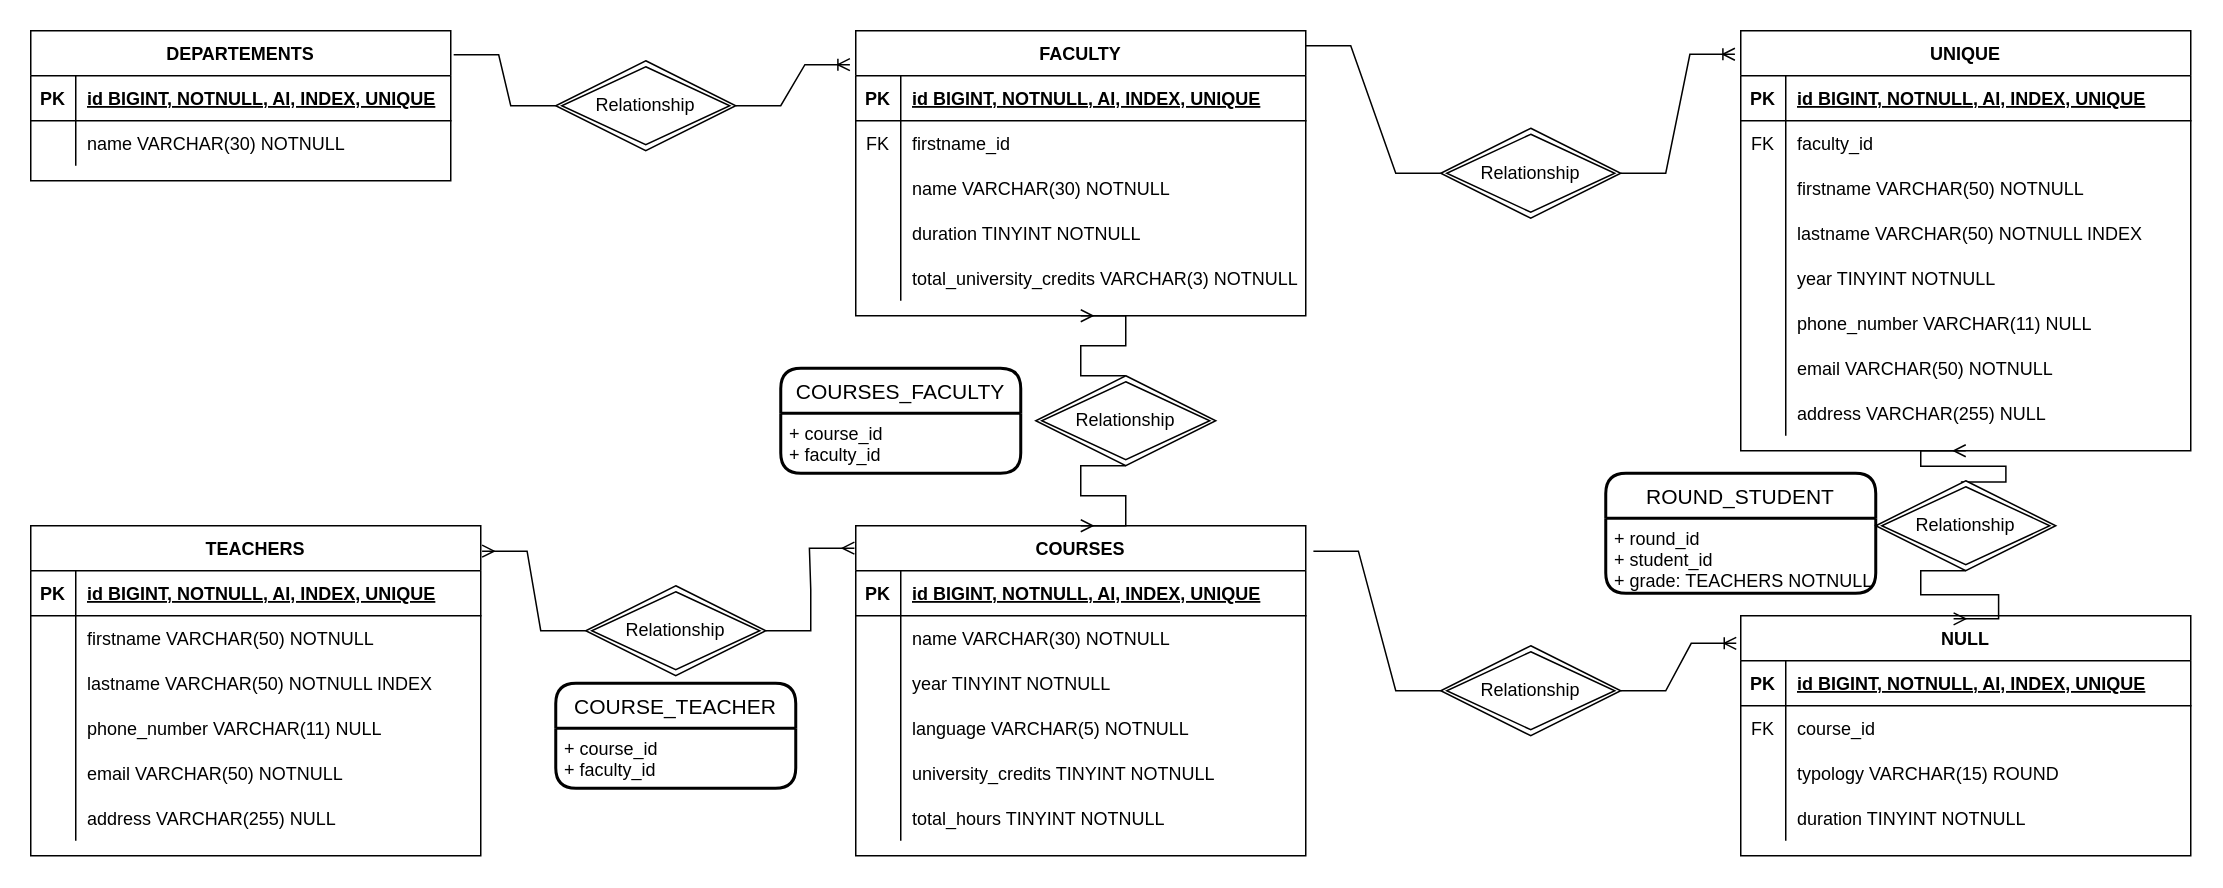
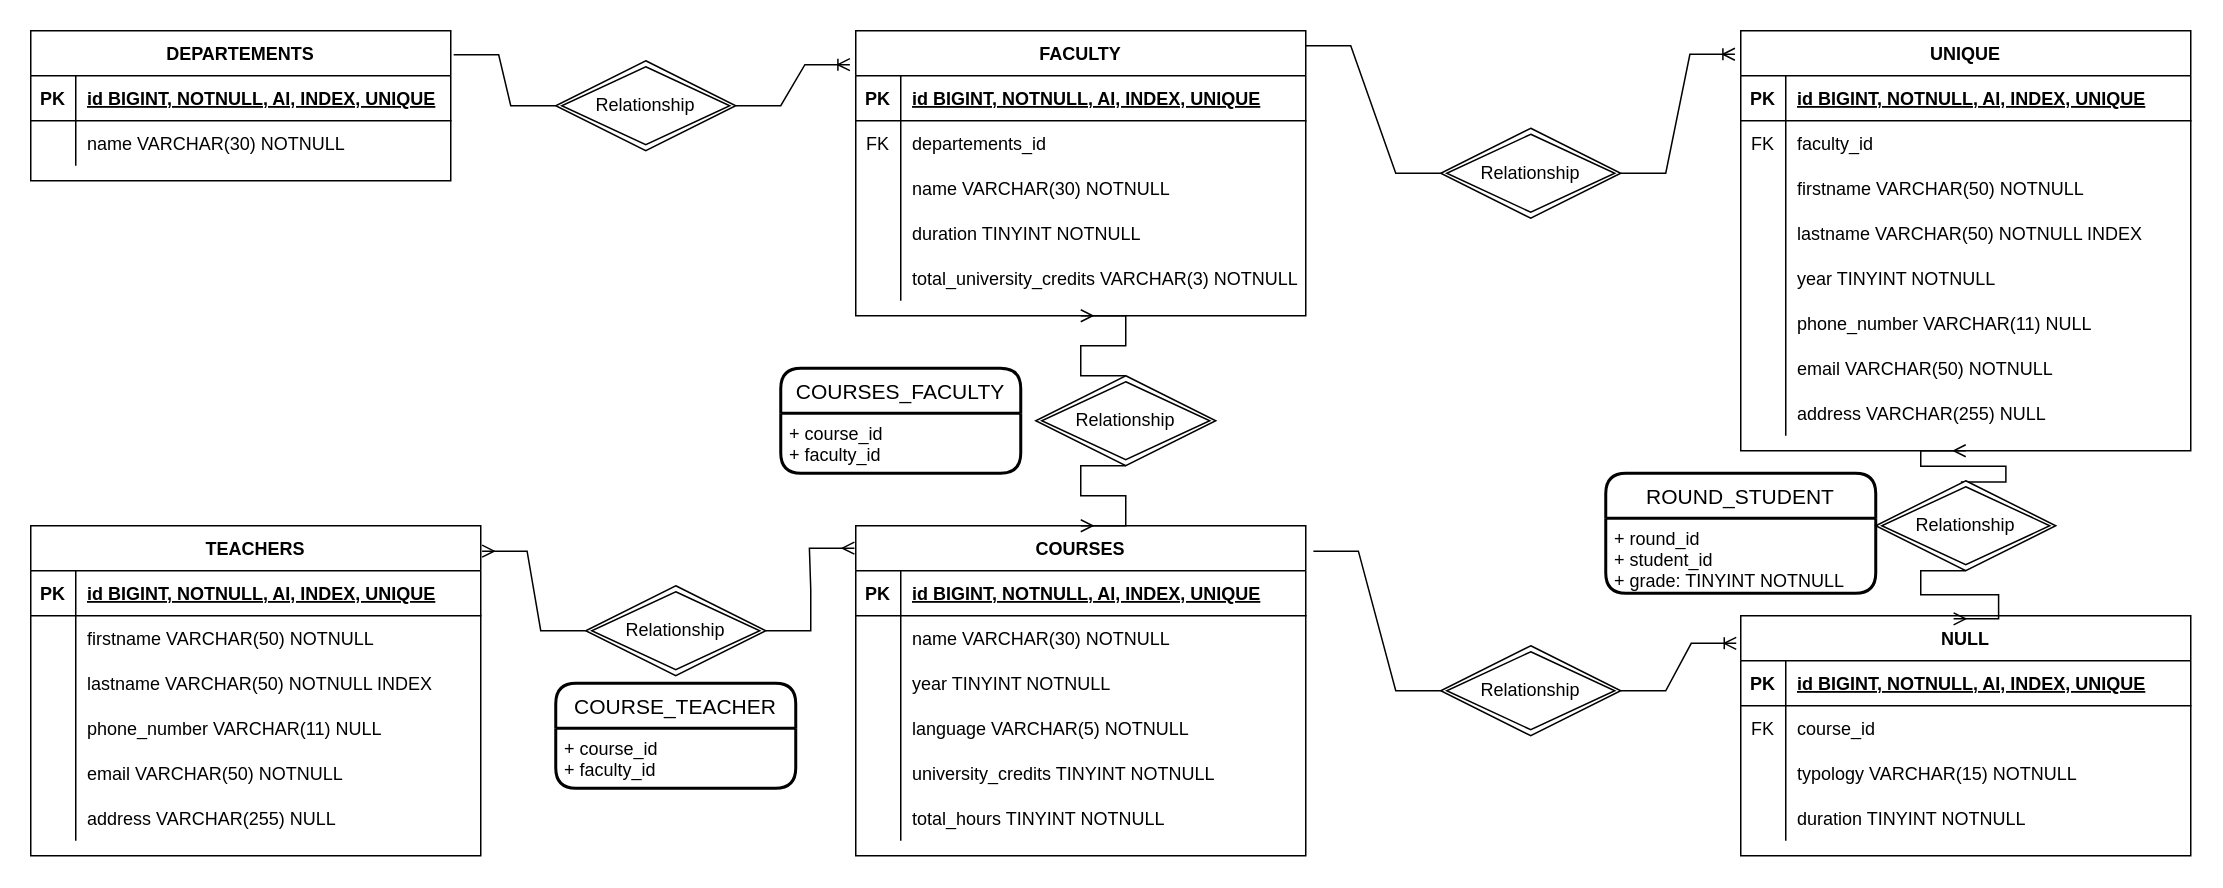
(968, 144) -> (985, 144)
(1660, 539) -> (1660, 539)
(1921, 774) -> (1931, 774)
